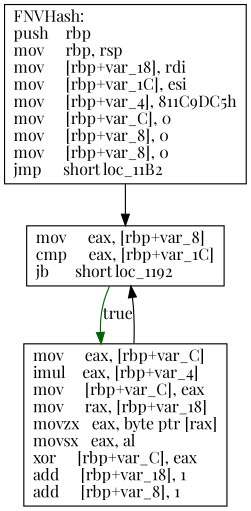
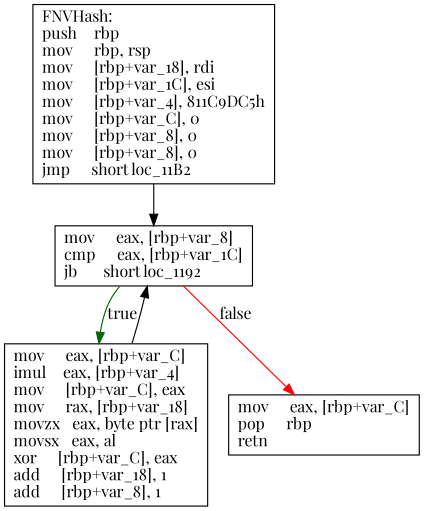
none -> (324, 425)
